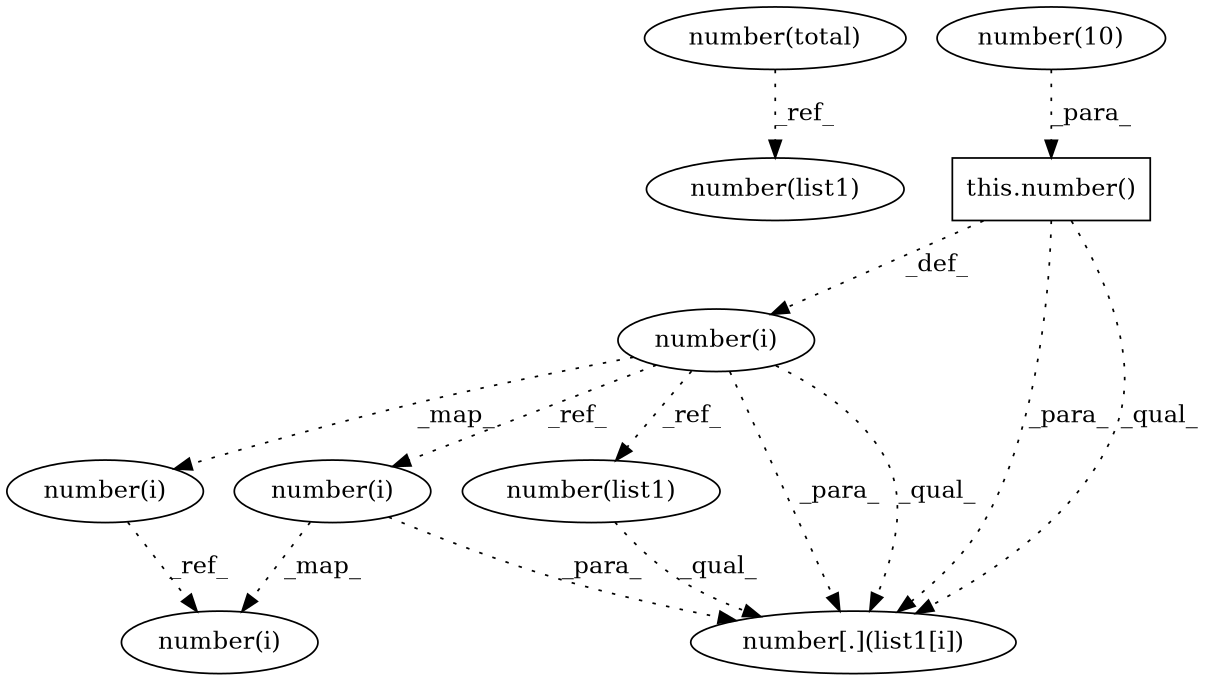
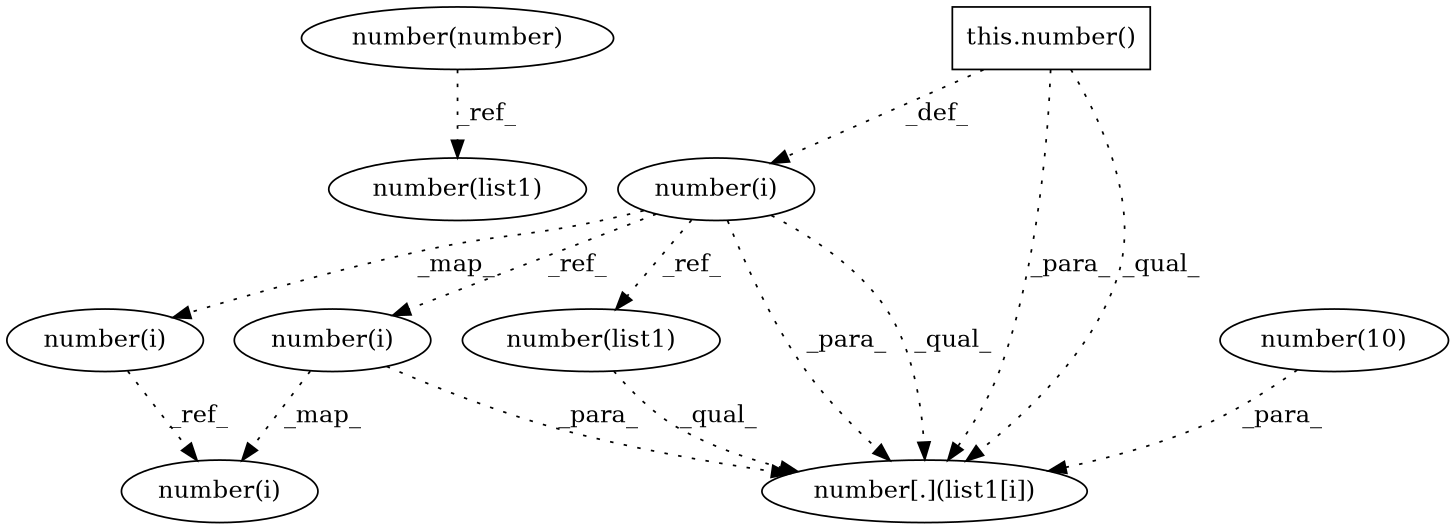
(775, 38) -> (458, 38)
(1051, 105) -> (1187, 432)
